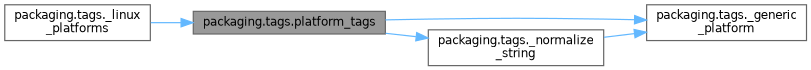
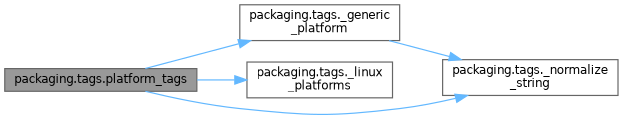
(166, 23) -> (216, 80)
(619, 35) -> (419, 49)
